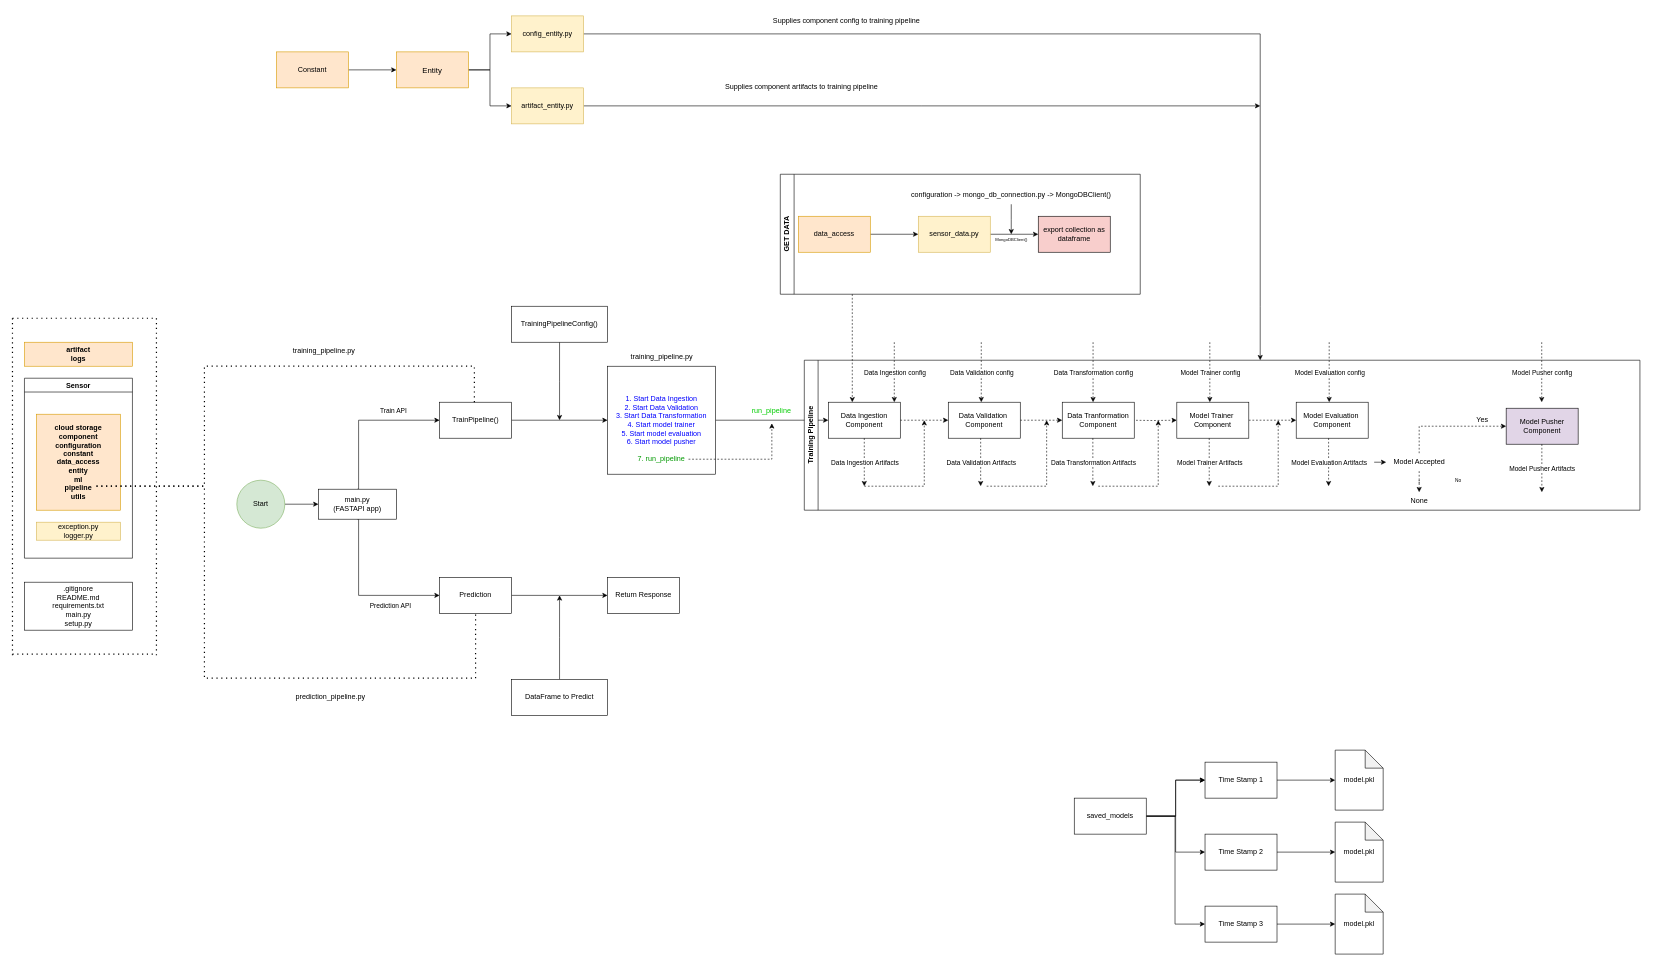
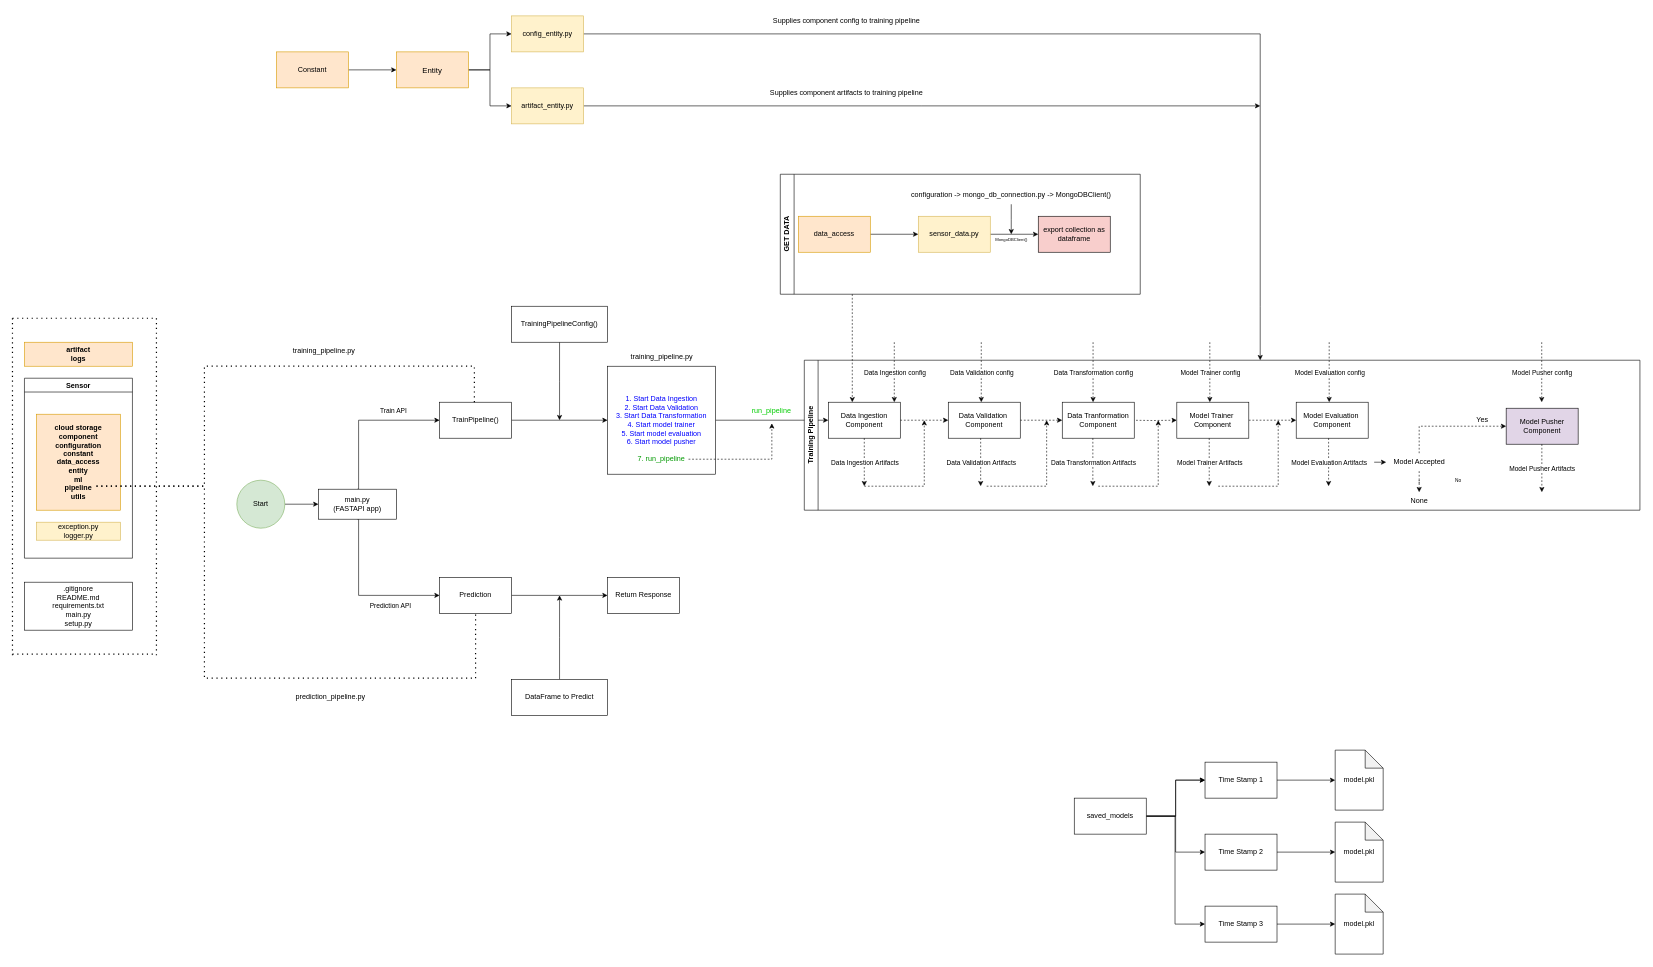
(801, 87) -> (846, 93)
